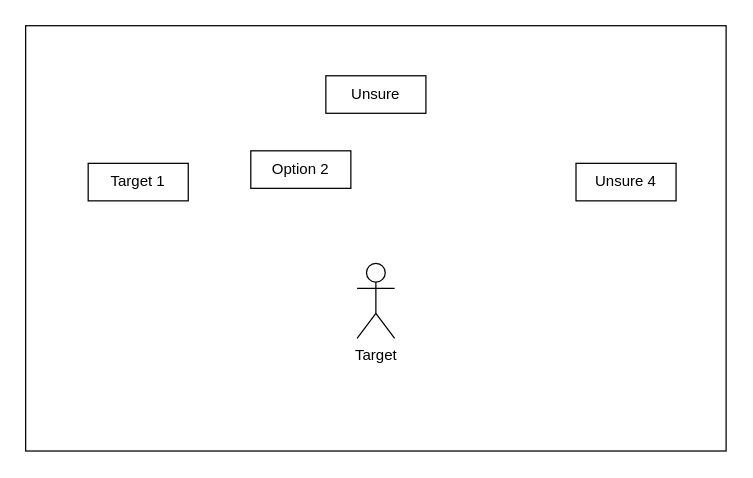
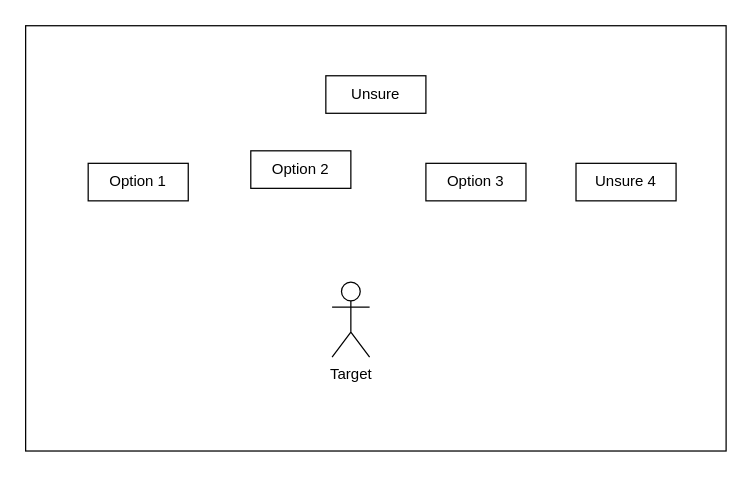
(138, 182) -> (138, 182)
none -> (476, 182)
(376, 301) -> (351, 319)
